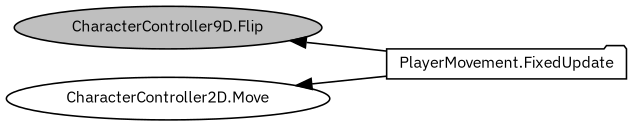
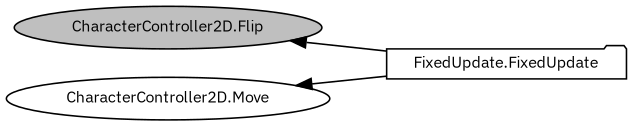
(168, 28) -> (168, 28)
(507, 64) -> (507, 64)
